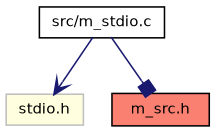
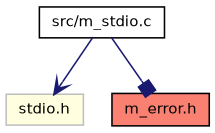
(161, 110) -> (161, 110)
